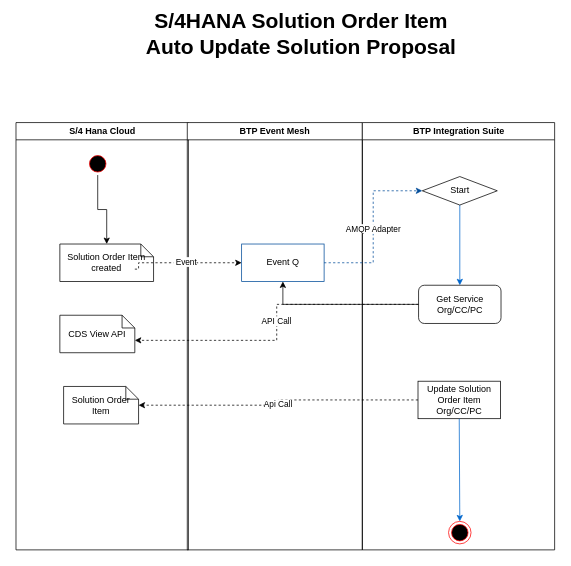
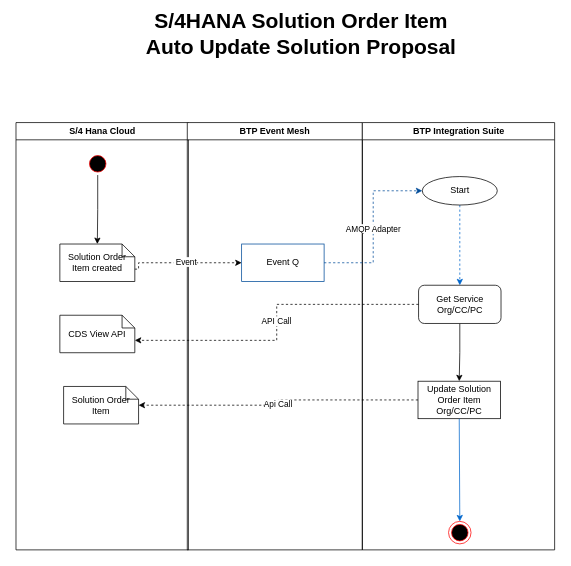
(460, 191) -> (460, 191)
(460, 243) -> (460, 243)
(107, 263) -> (97, 263)
(283, 288) -> (460, 350)
